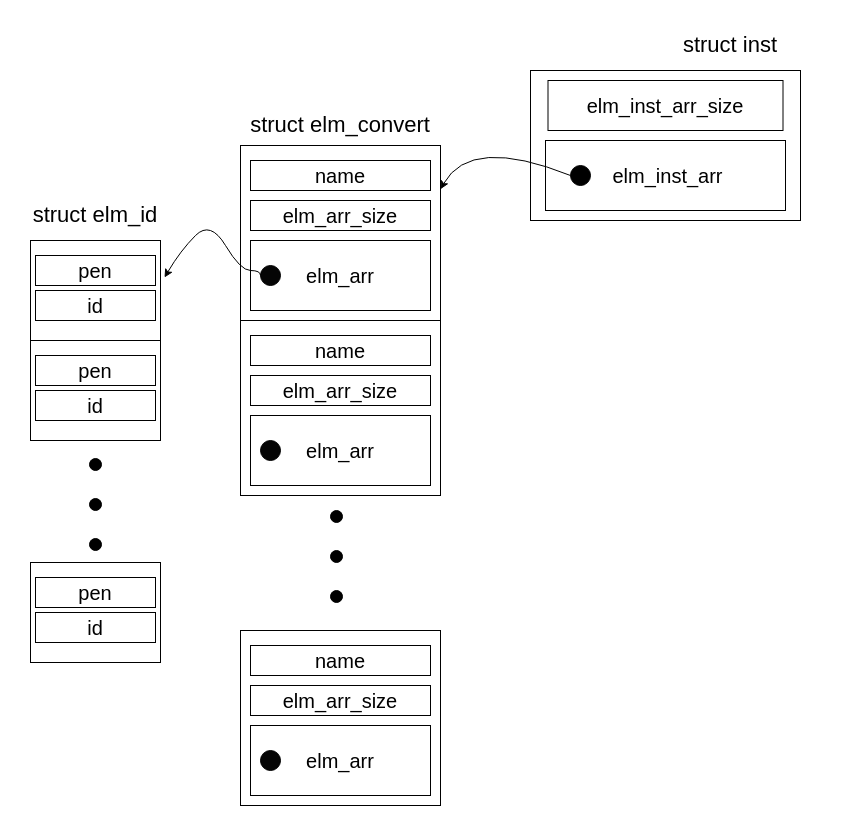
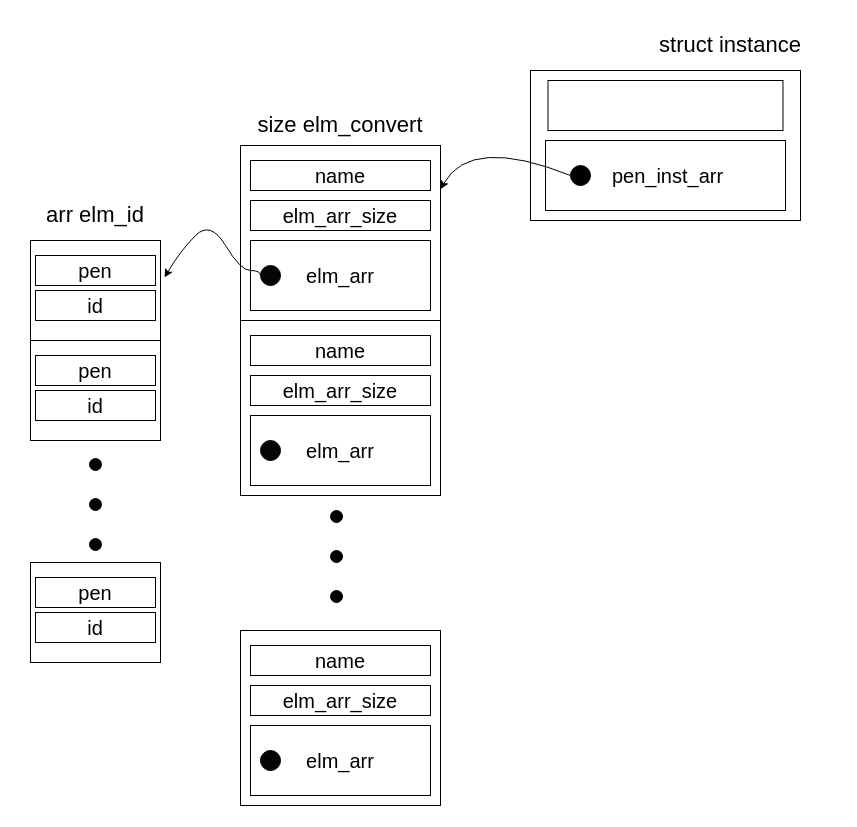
(731, 46) -> (731, 46)
(666, 106) -> none
(341, 126) -> (341, 126)
(668, 176) -> (668, 176)
(96, 216) -> (96, 216)
